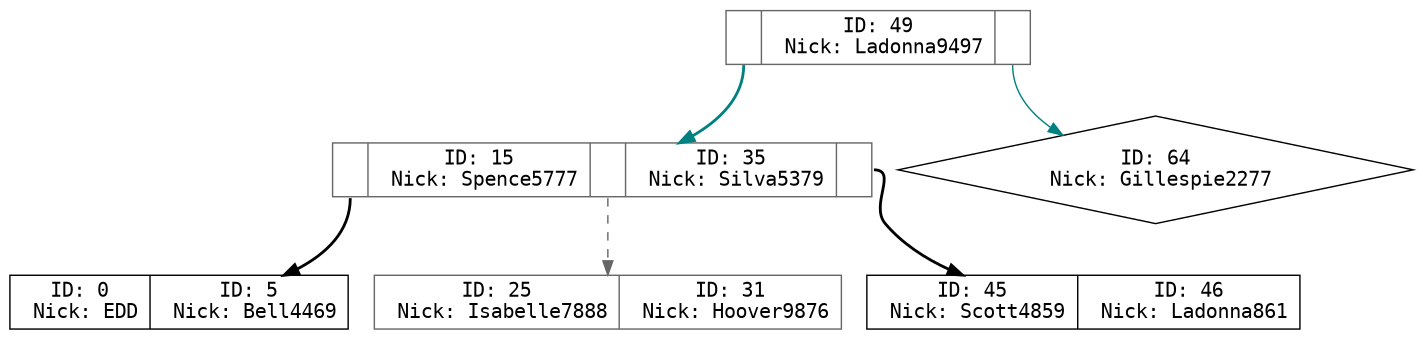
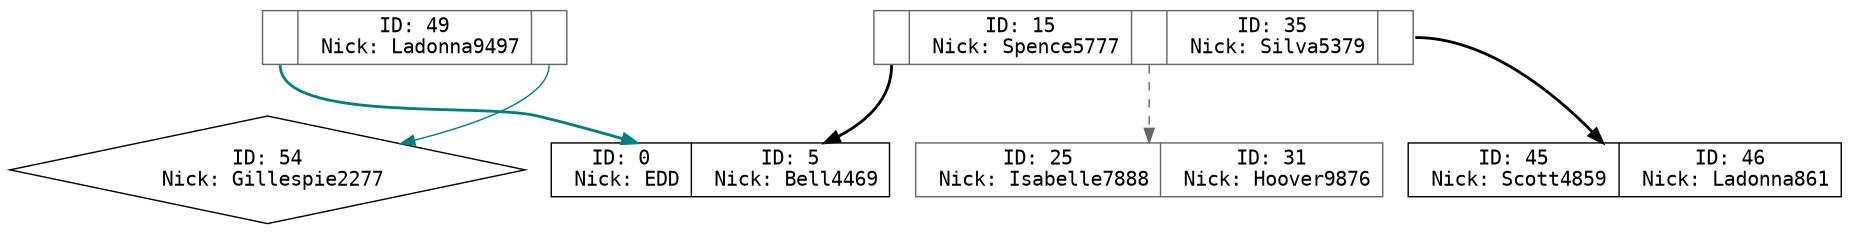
(728, 107) -> (445, 110)
(1156, 170) -> (267, 170)
